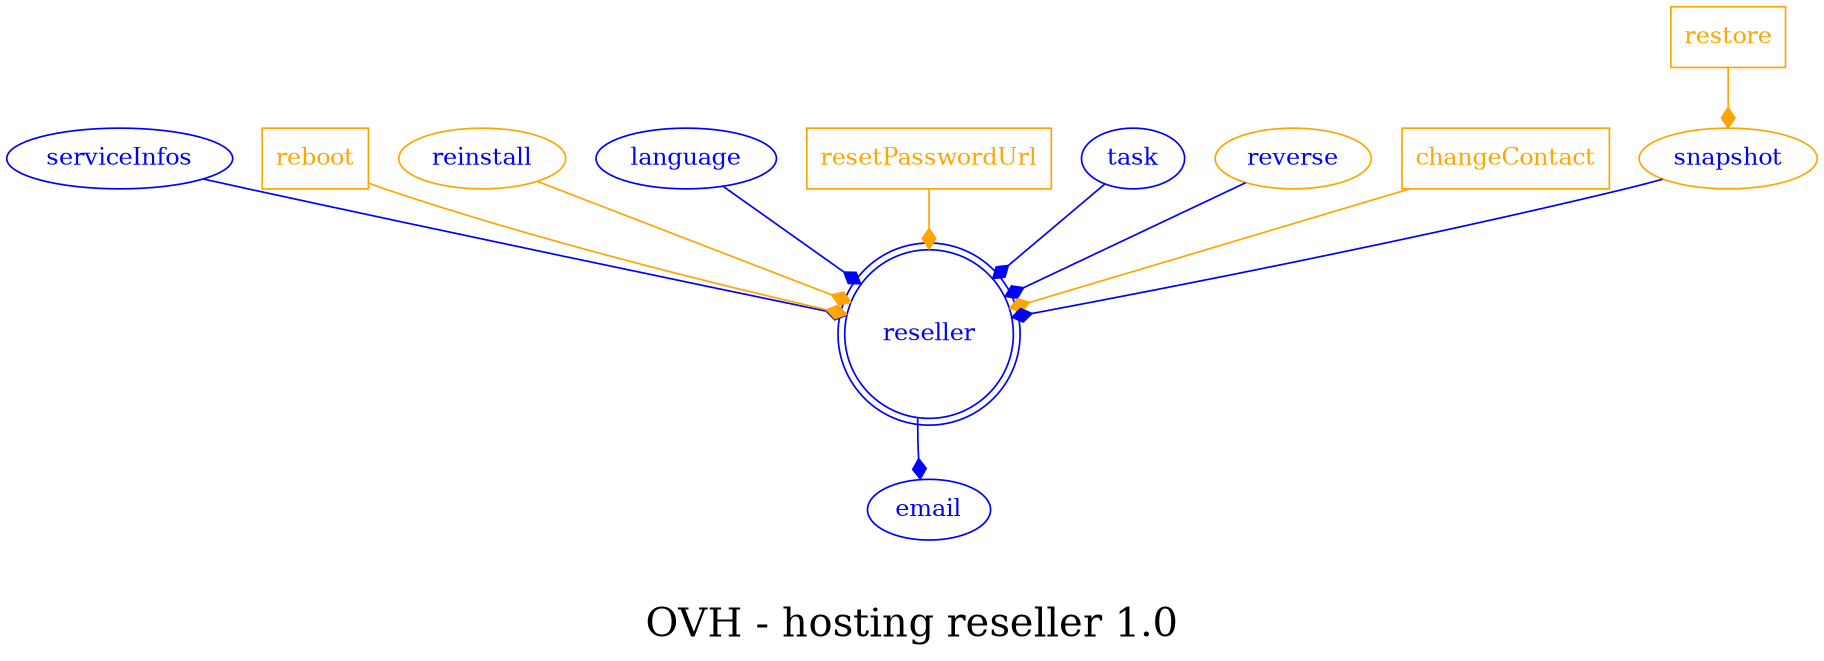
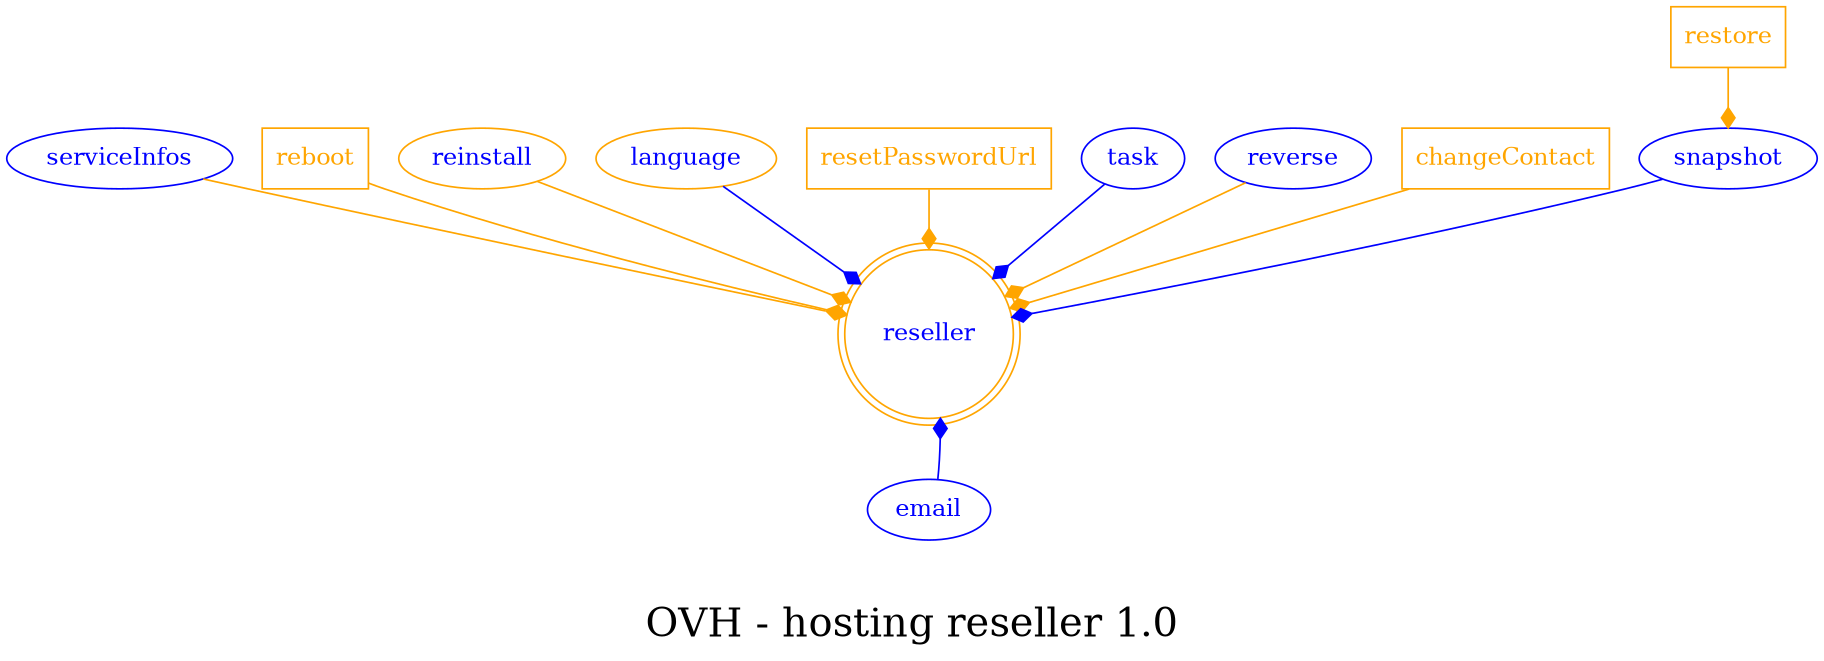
(686, 158) -> (686, 158)
(1293, 158) -> (1293, 158)
(1728, 158) -> (1728, 158)
(1135, 235) -> (1135, 235)
(514, 246) -> (514, 246)
(929, 334) -> (929, 334)
(918, 438) -> (939, 459)
